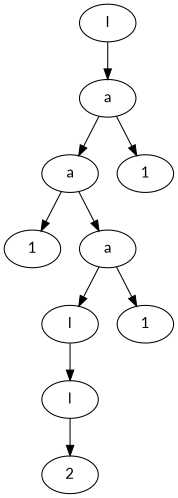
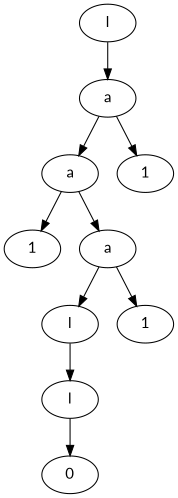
(70, 475) -> (70, 475)
